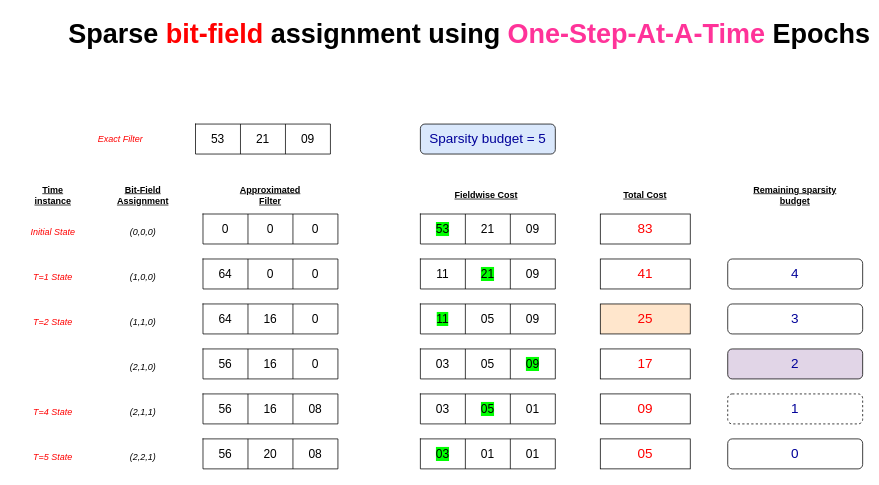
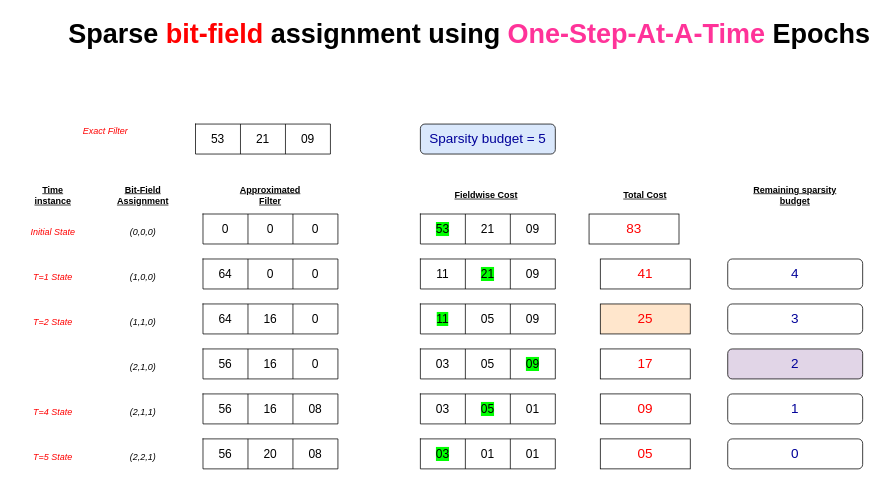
(120, 139) -> (105, 132)
(645, 229) -> (634, 229)
(795, 409) -> (795, 409)
